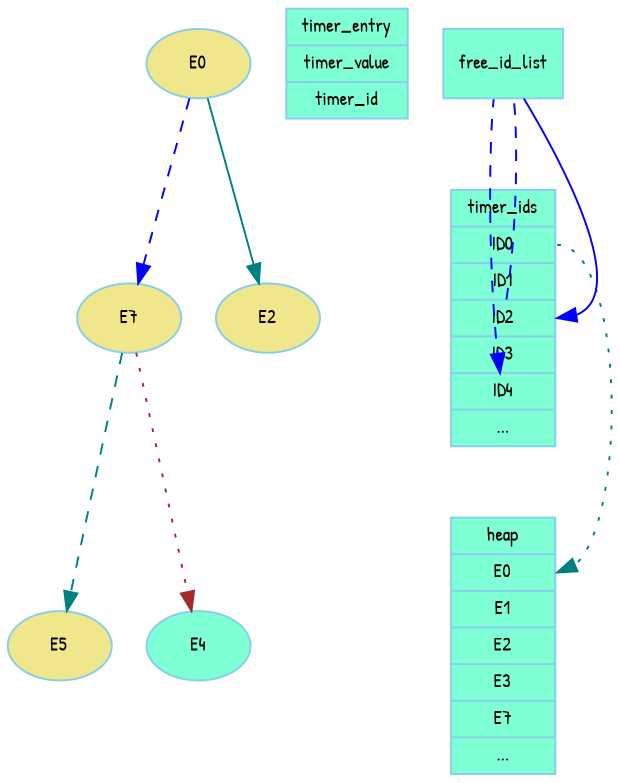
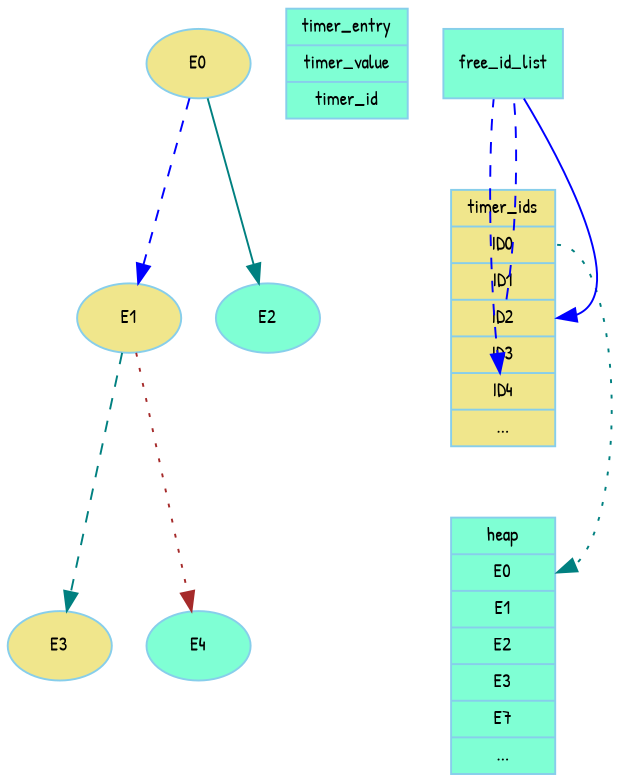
(129, 318) -> (129, 318)
(268, 318) -> (268, 318)
(503, 318) -> (503, 318)
(60, 646) -> (60, 646)
